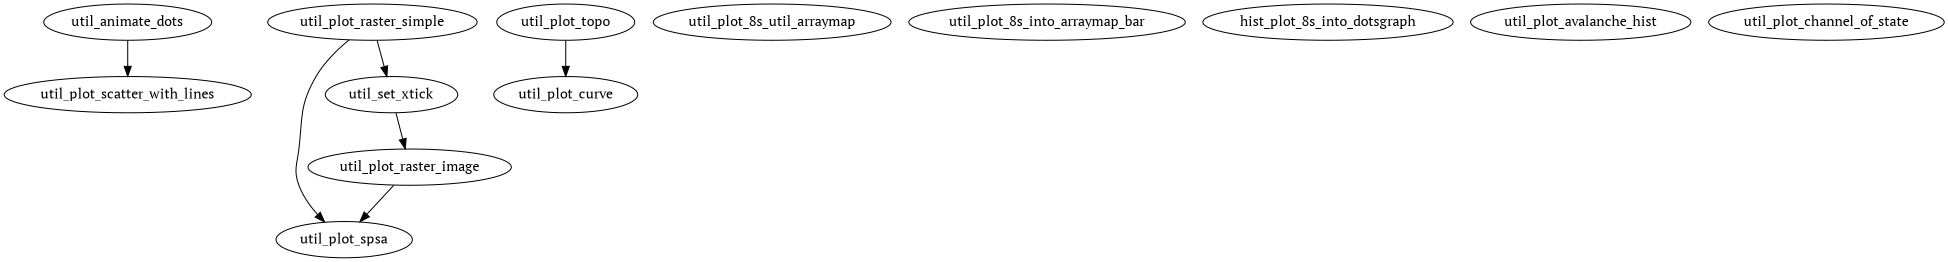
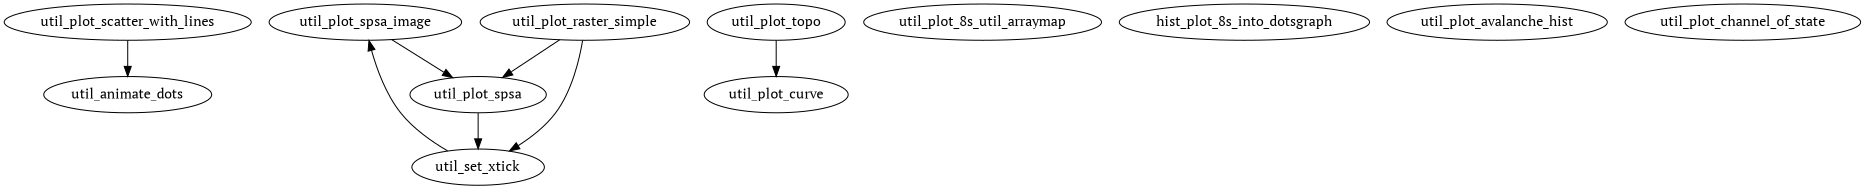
(1047, 22) -> none
(128, 53) -> (128, 53)
none -> (478, 126)
(410, 167) -> (365, 22)
